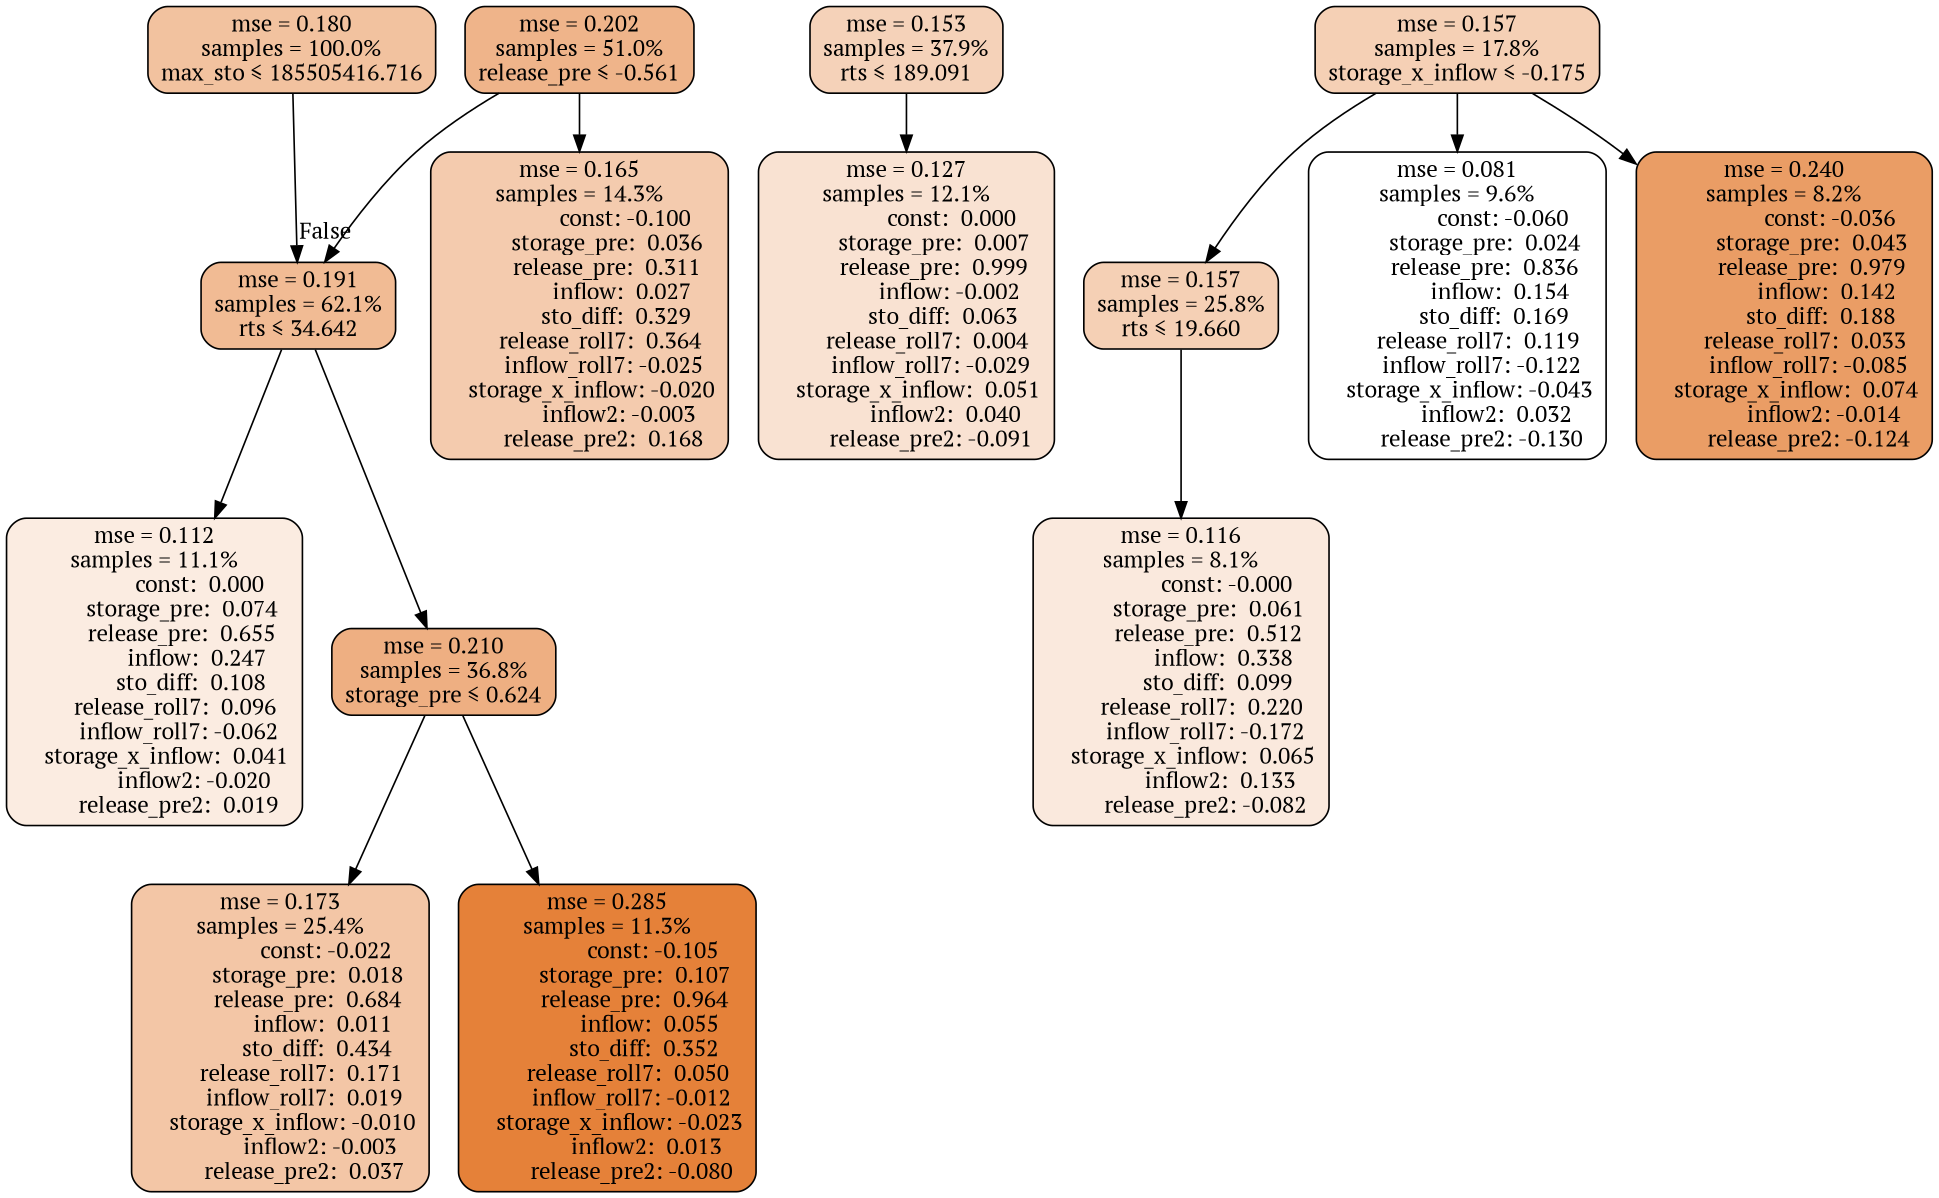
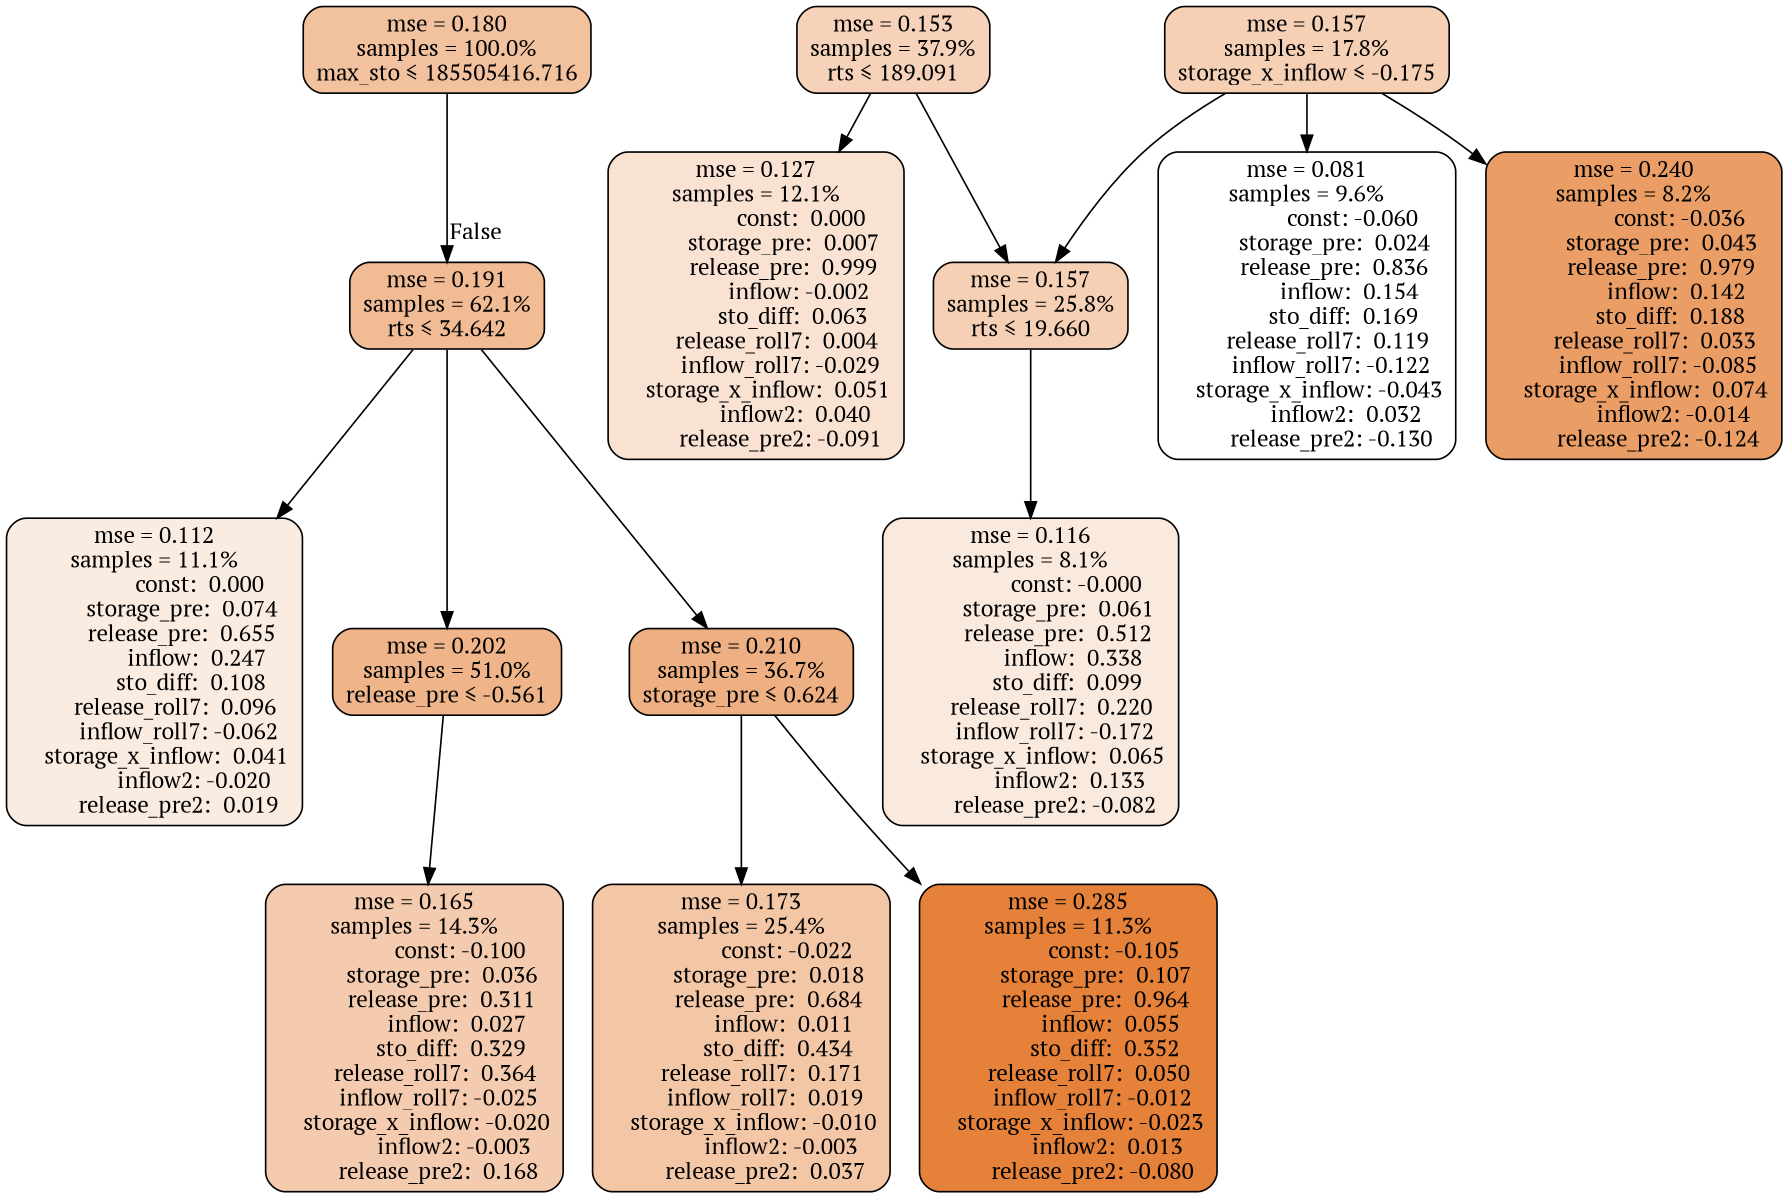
(407, 161) -> (447, 481)
none -> (958, 171)
(444, 672) -> (741, 672)
